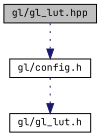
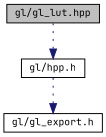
(50, 68) -> (53, 68)
(50, 123) -> (53, 123)
